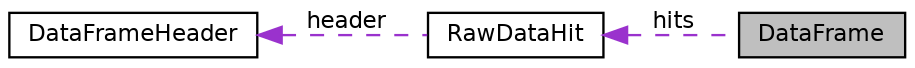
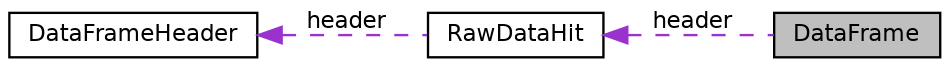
(671, 22) -> (689, 22)
